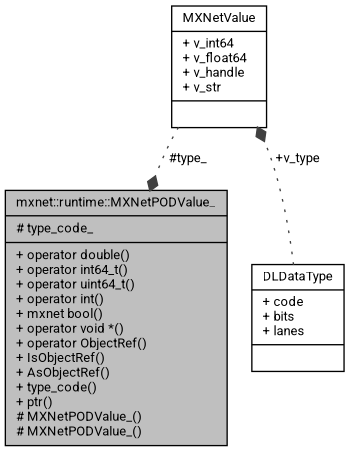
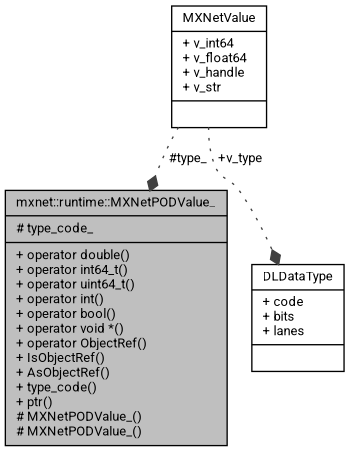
(283, 202) -> (237, 188)
(60, 314) -> (67, 314)
